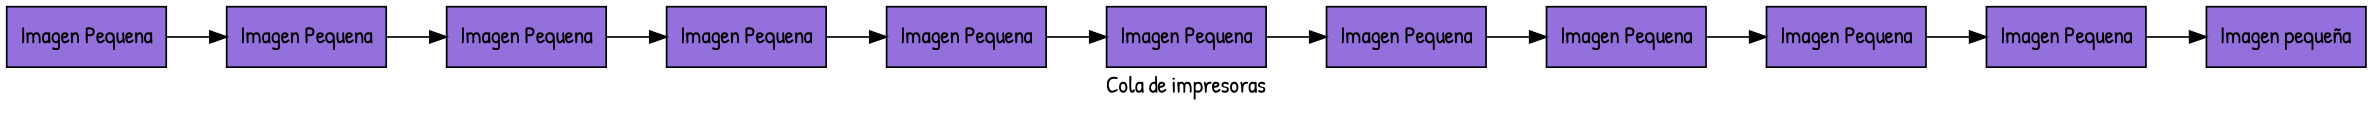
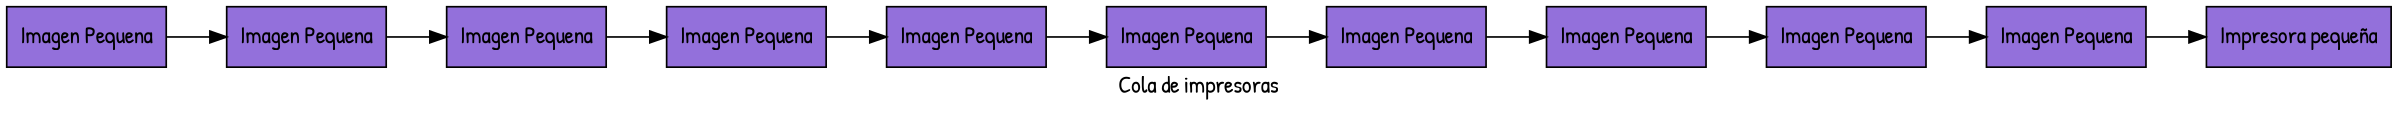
(2286, 37) -> (2299, 37)
